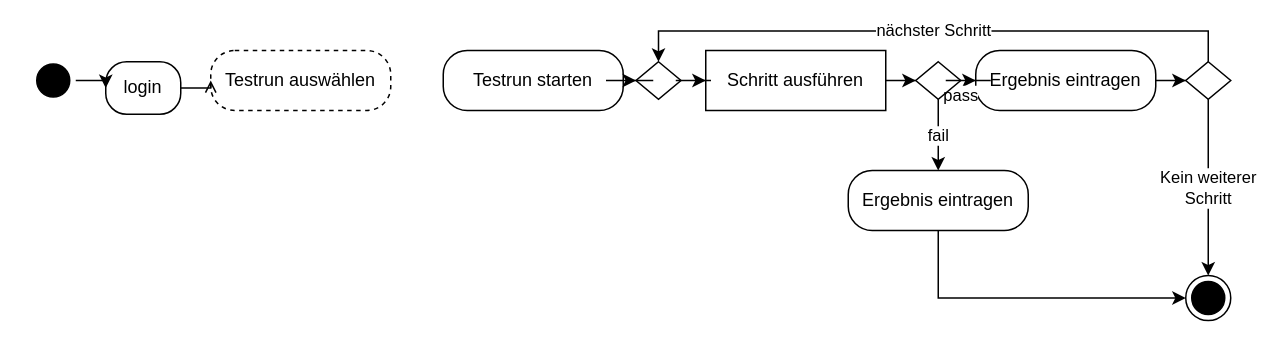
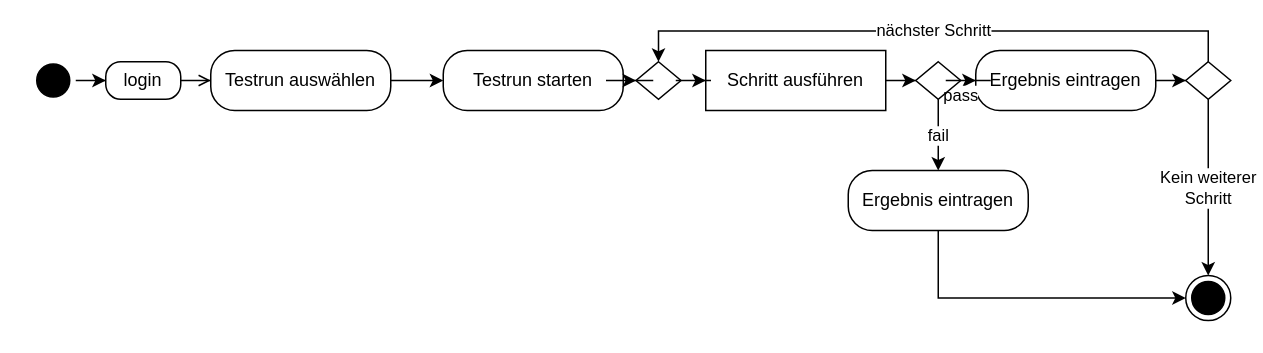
(301, 80) -> (301, 80)
none -> (419, 80)
(143, 88) -> (143, 80)
